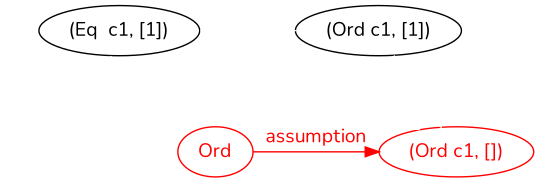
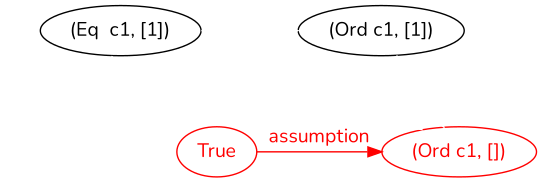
(215, 152) -> (217, 152)
